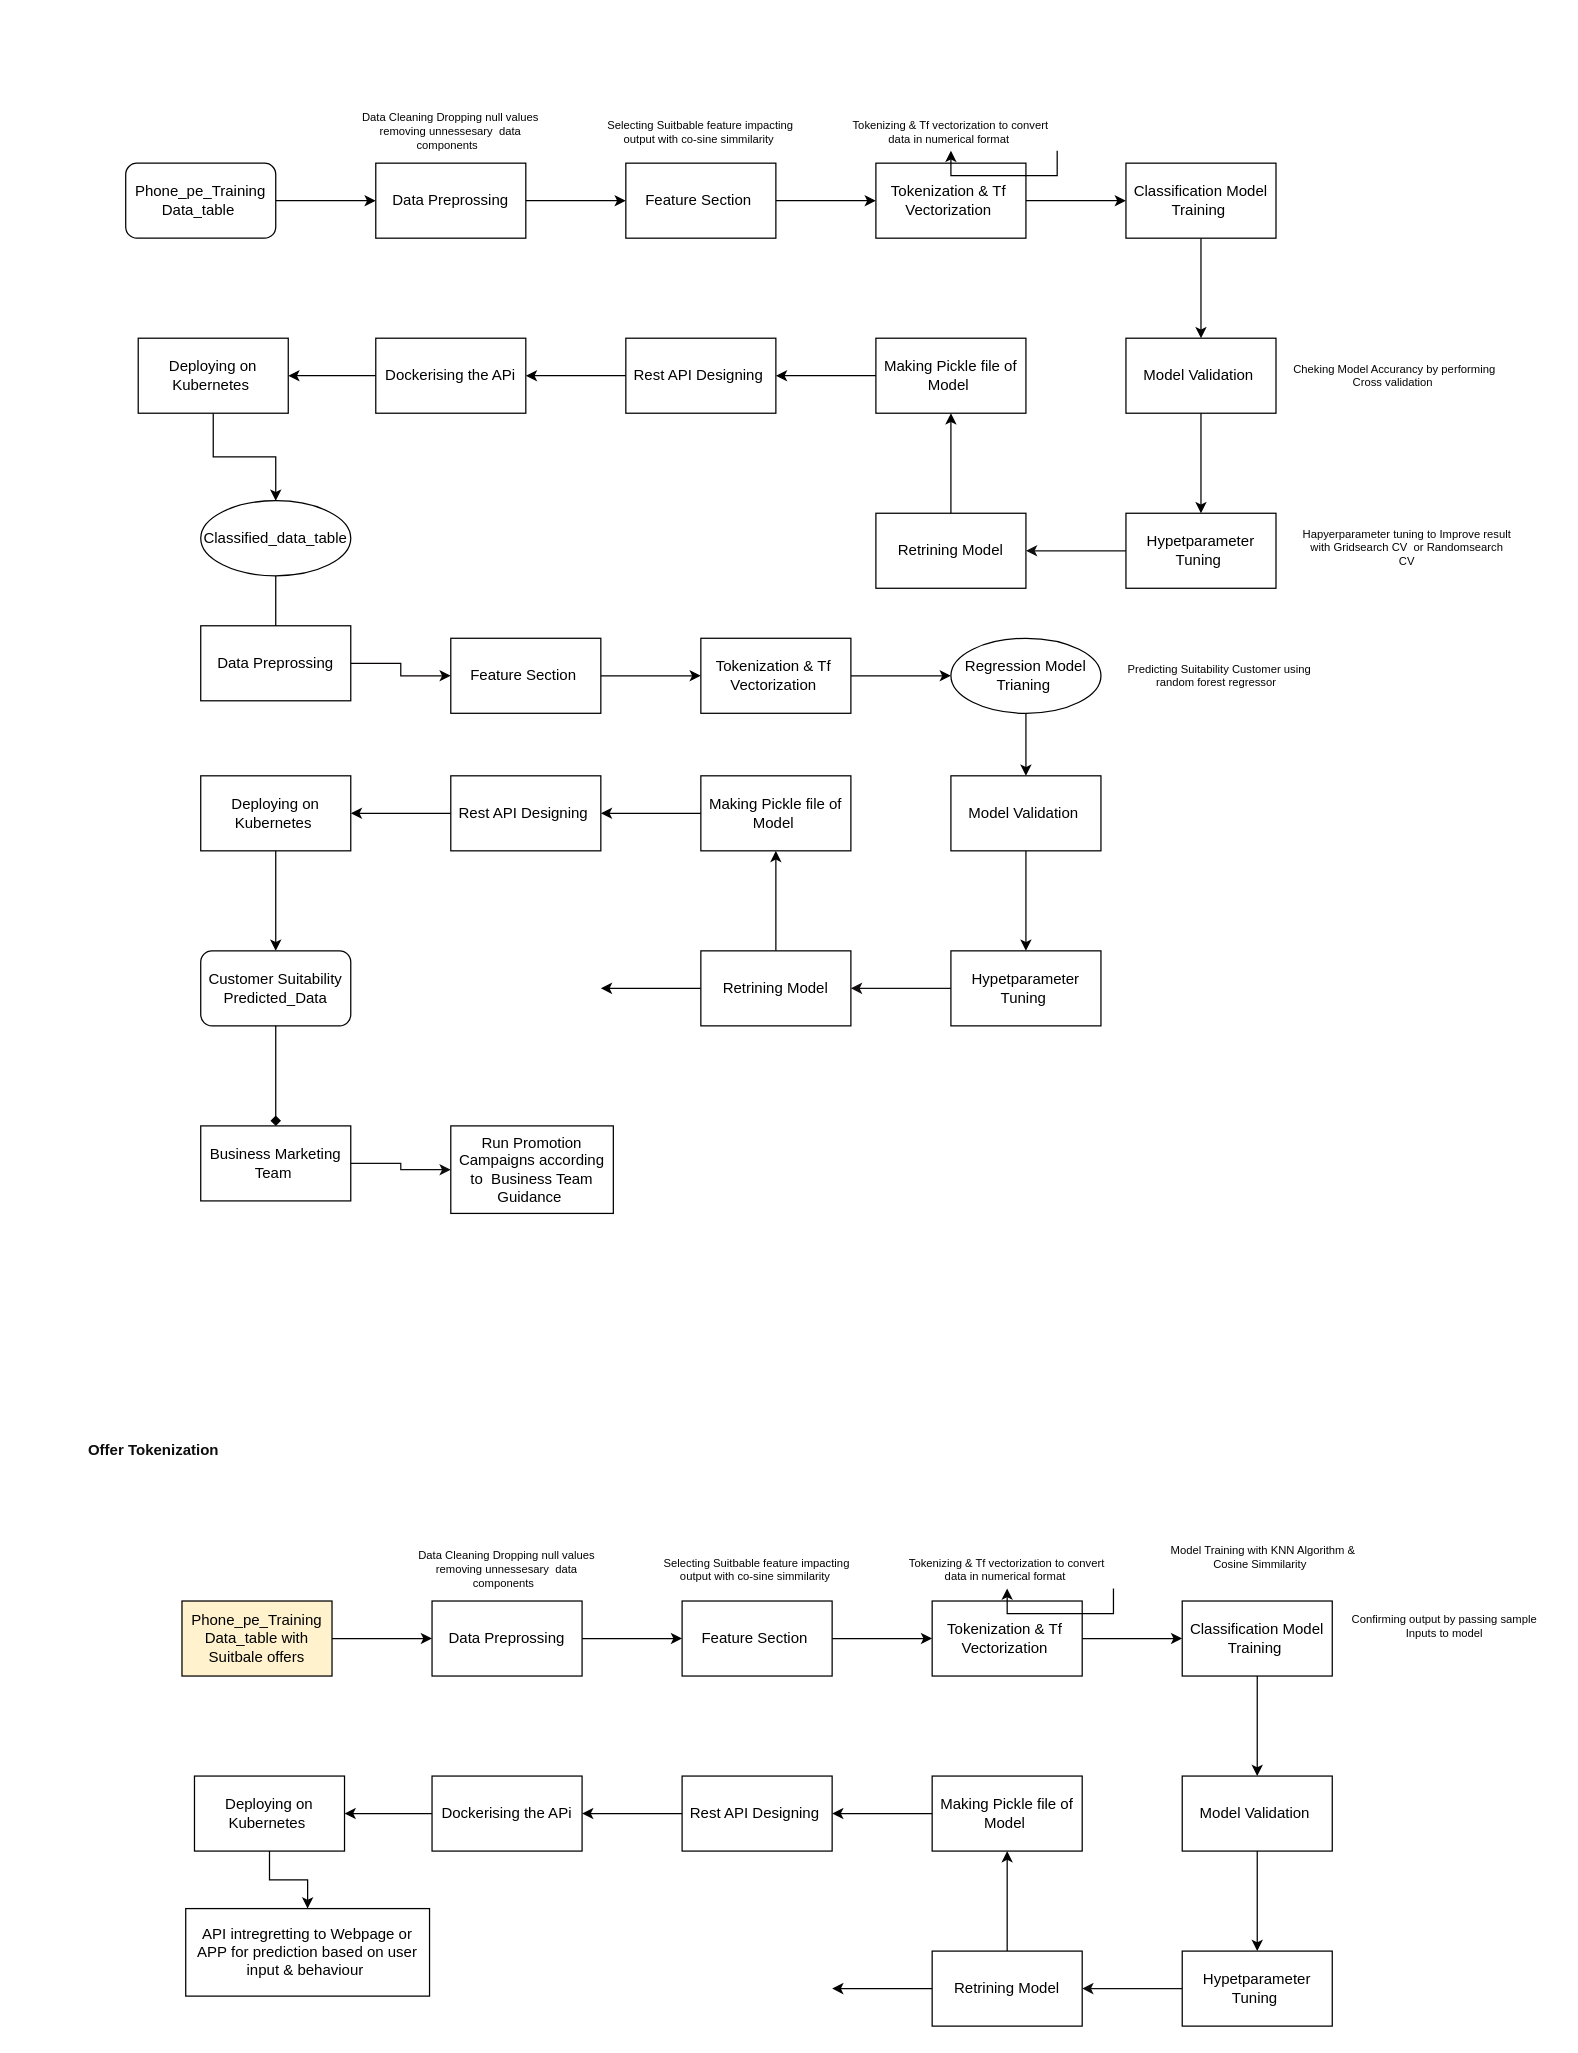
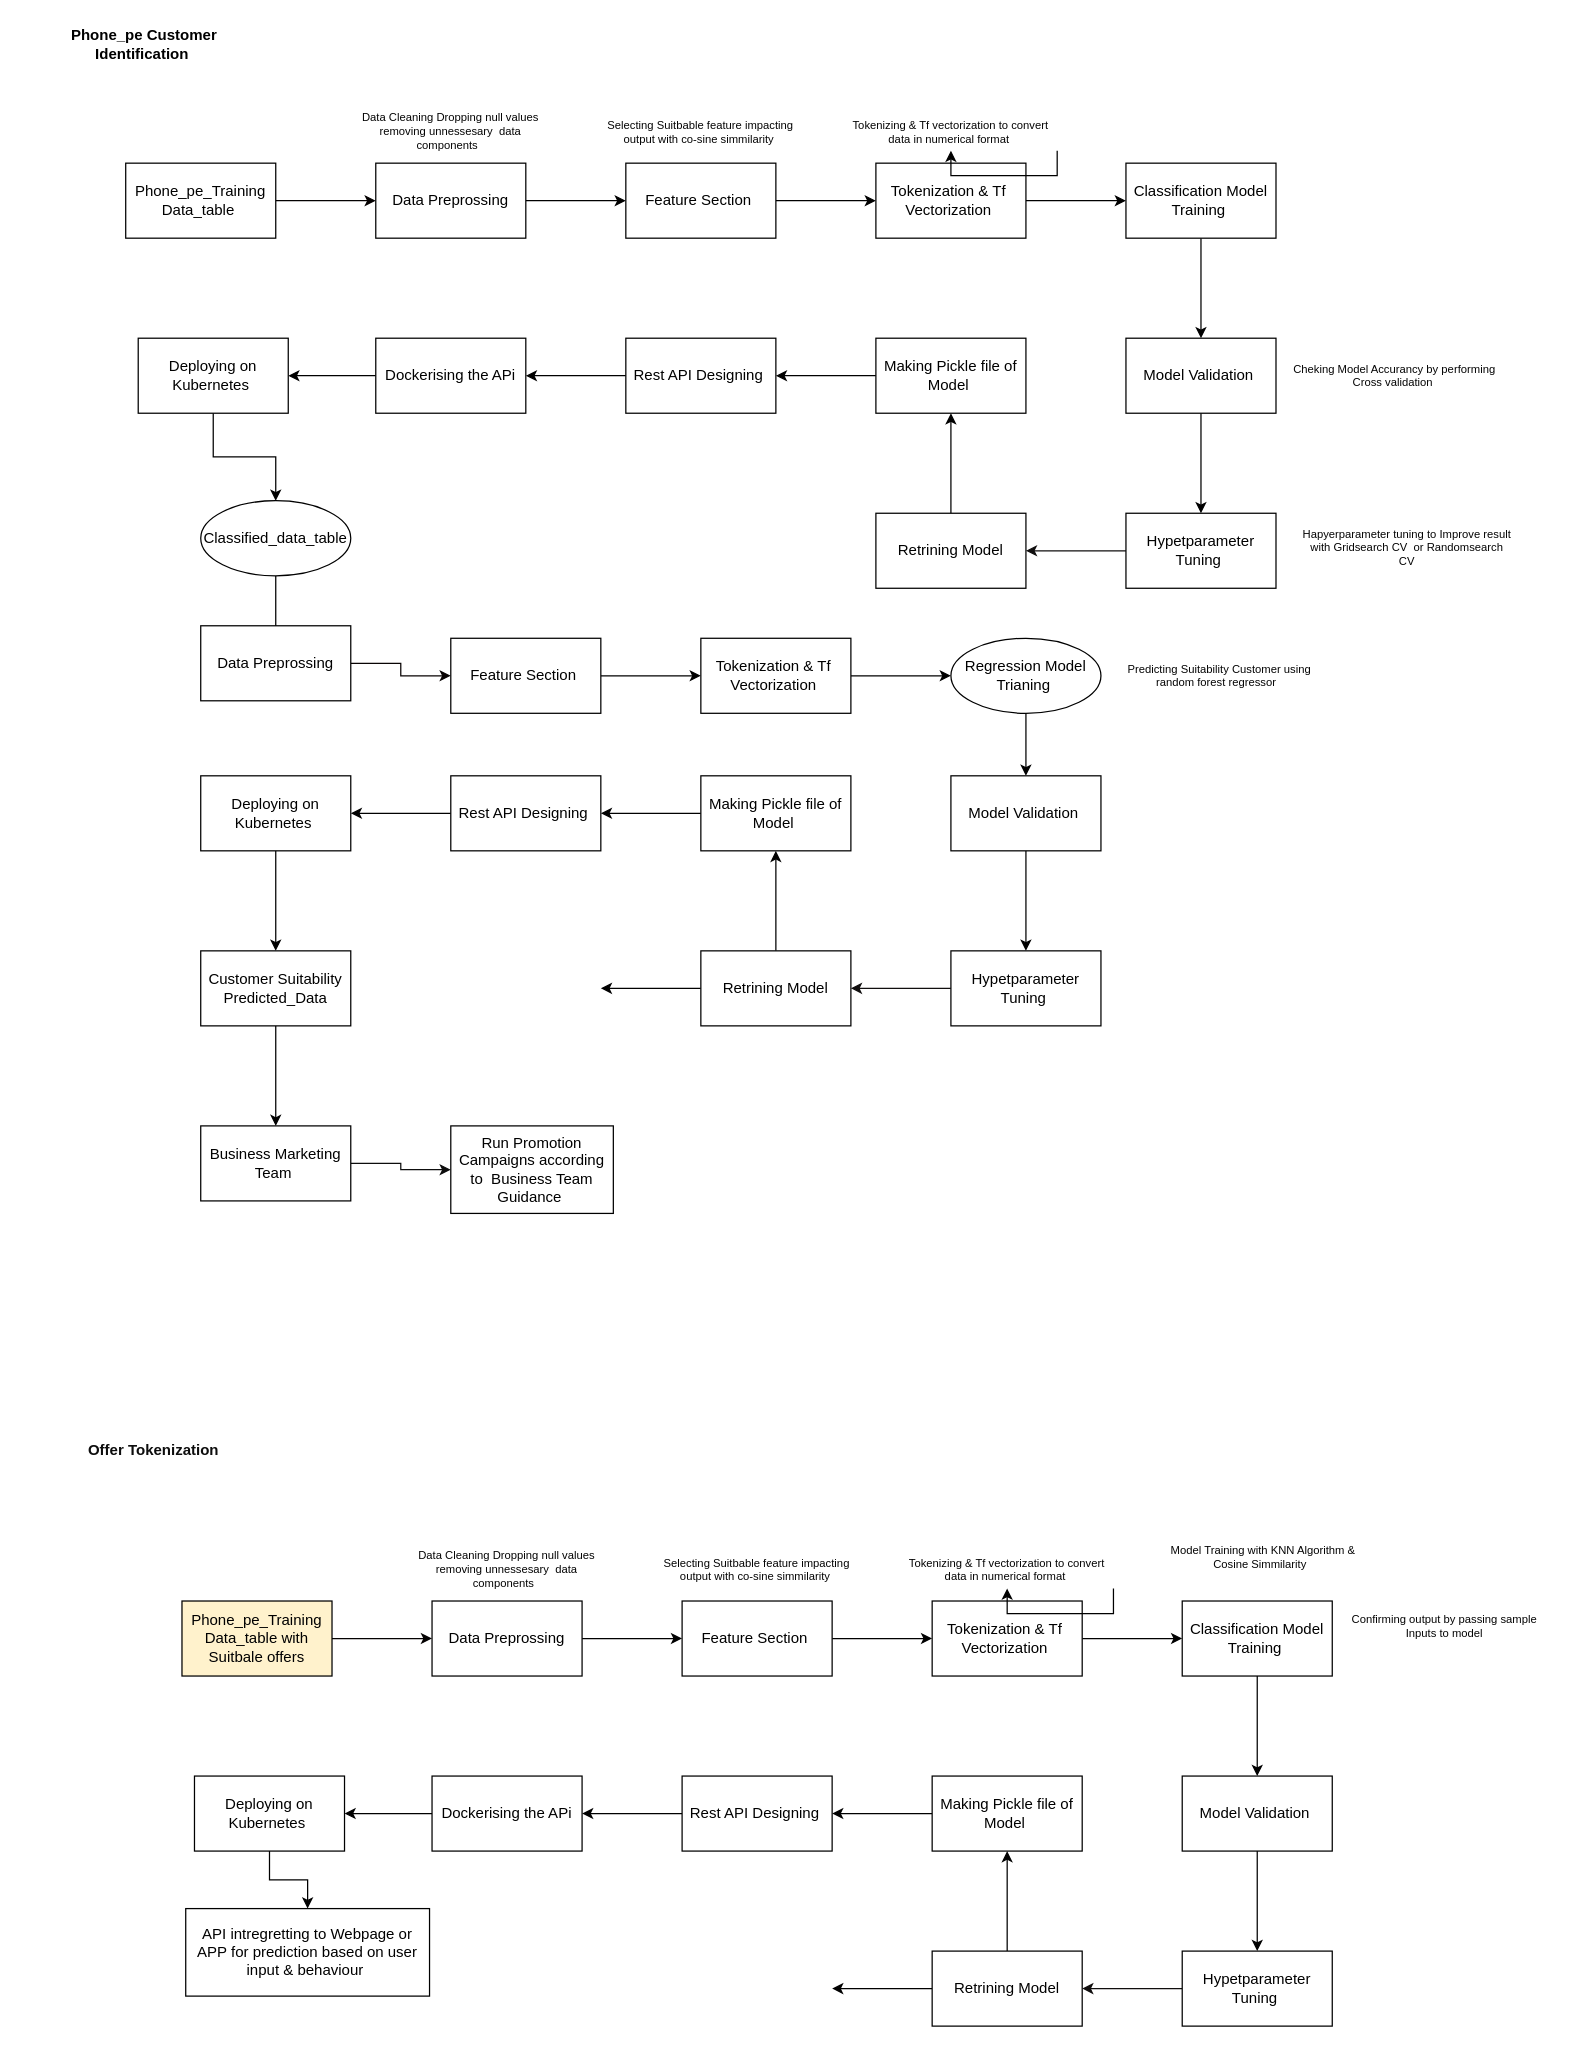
none -> (144, 44)
(201, 201) -> (201, 201)
(276, 988) -> (276, 988)
(276, 1115) -> (276, 1116)
